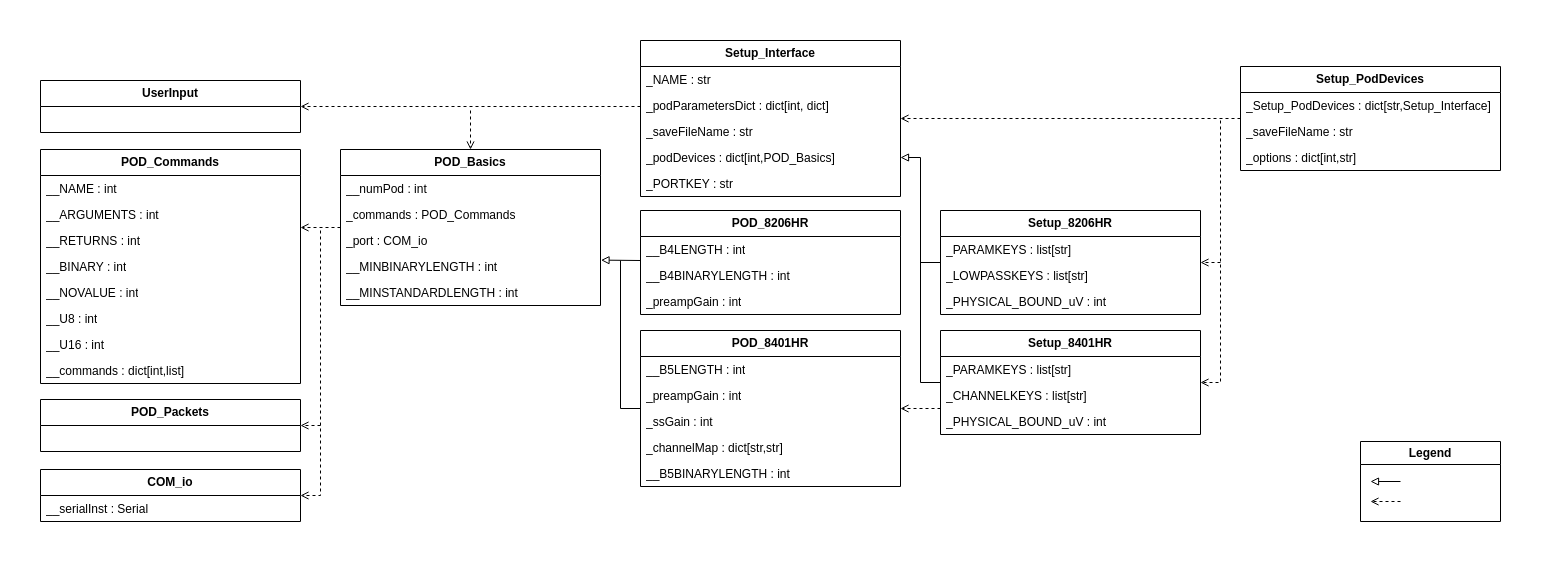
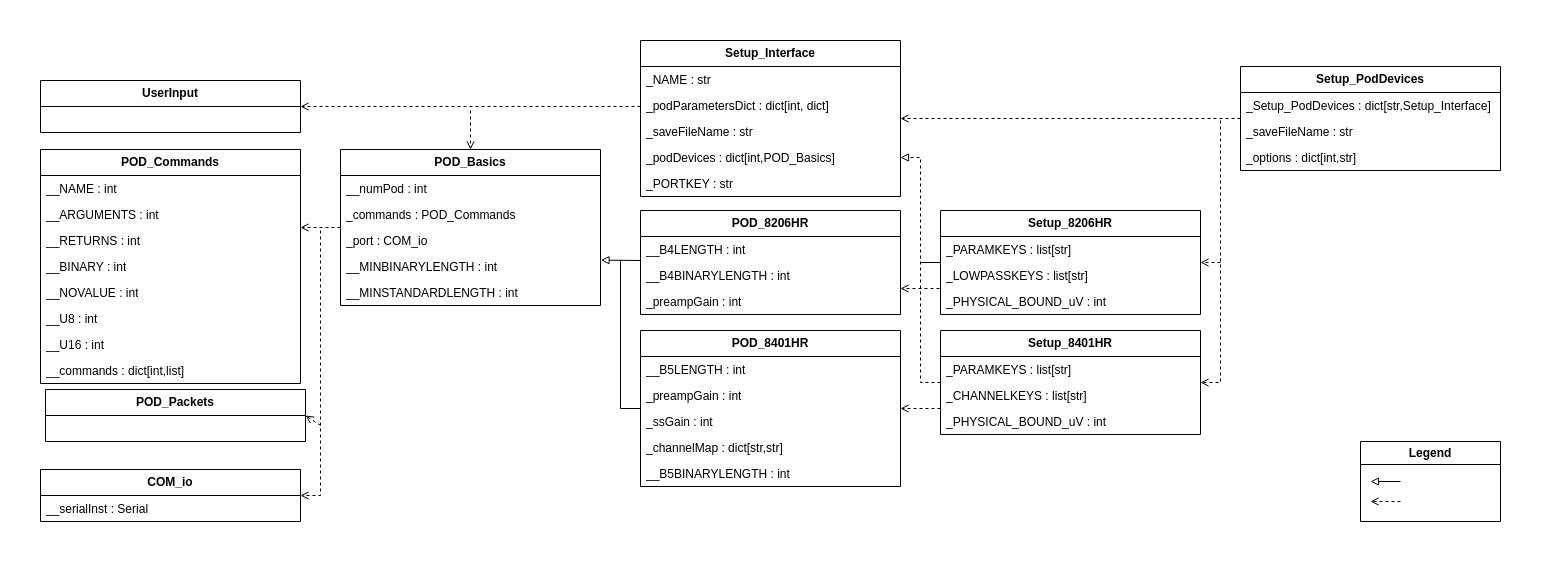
(921, 274) -> (921, 274)
none -> (922, 289)
(171, 426) -> (176, 416)
